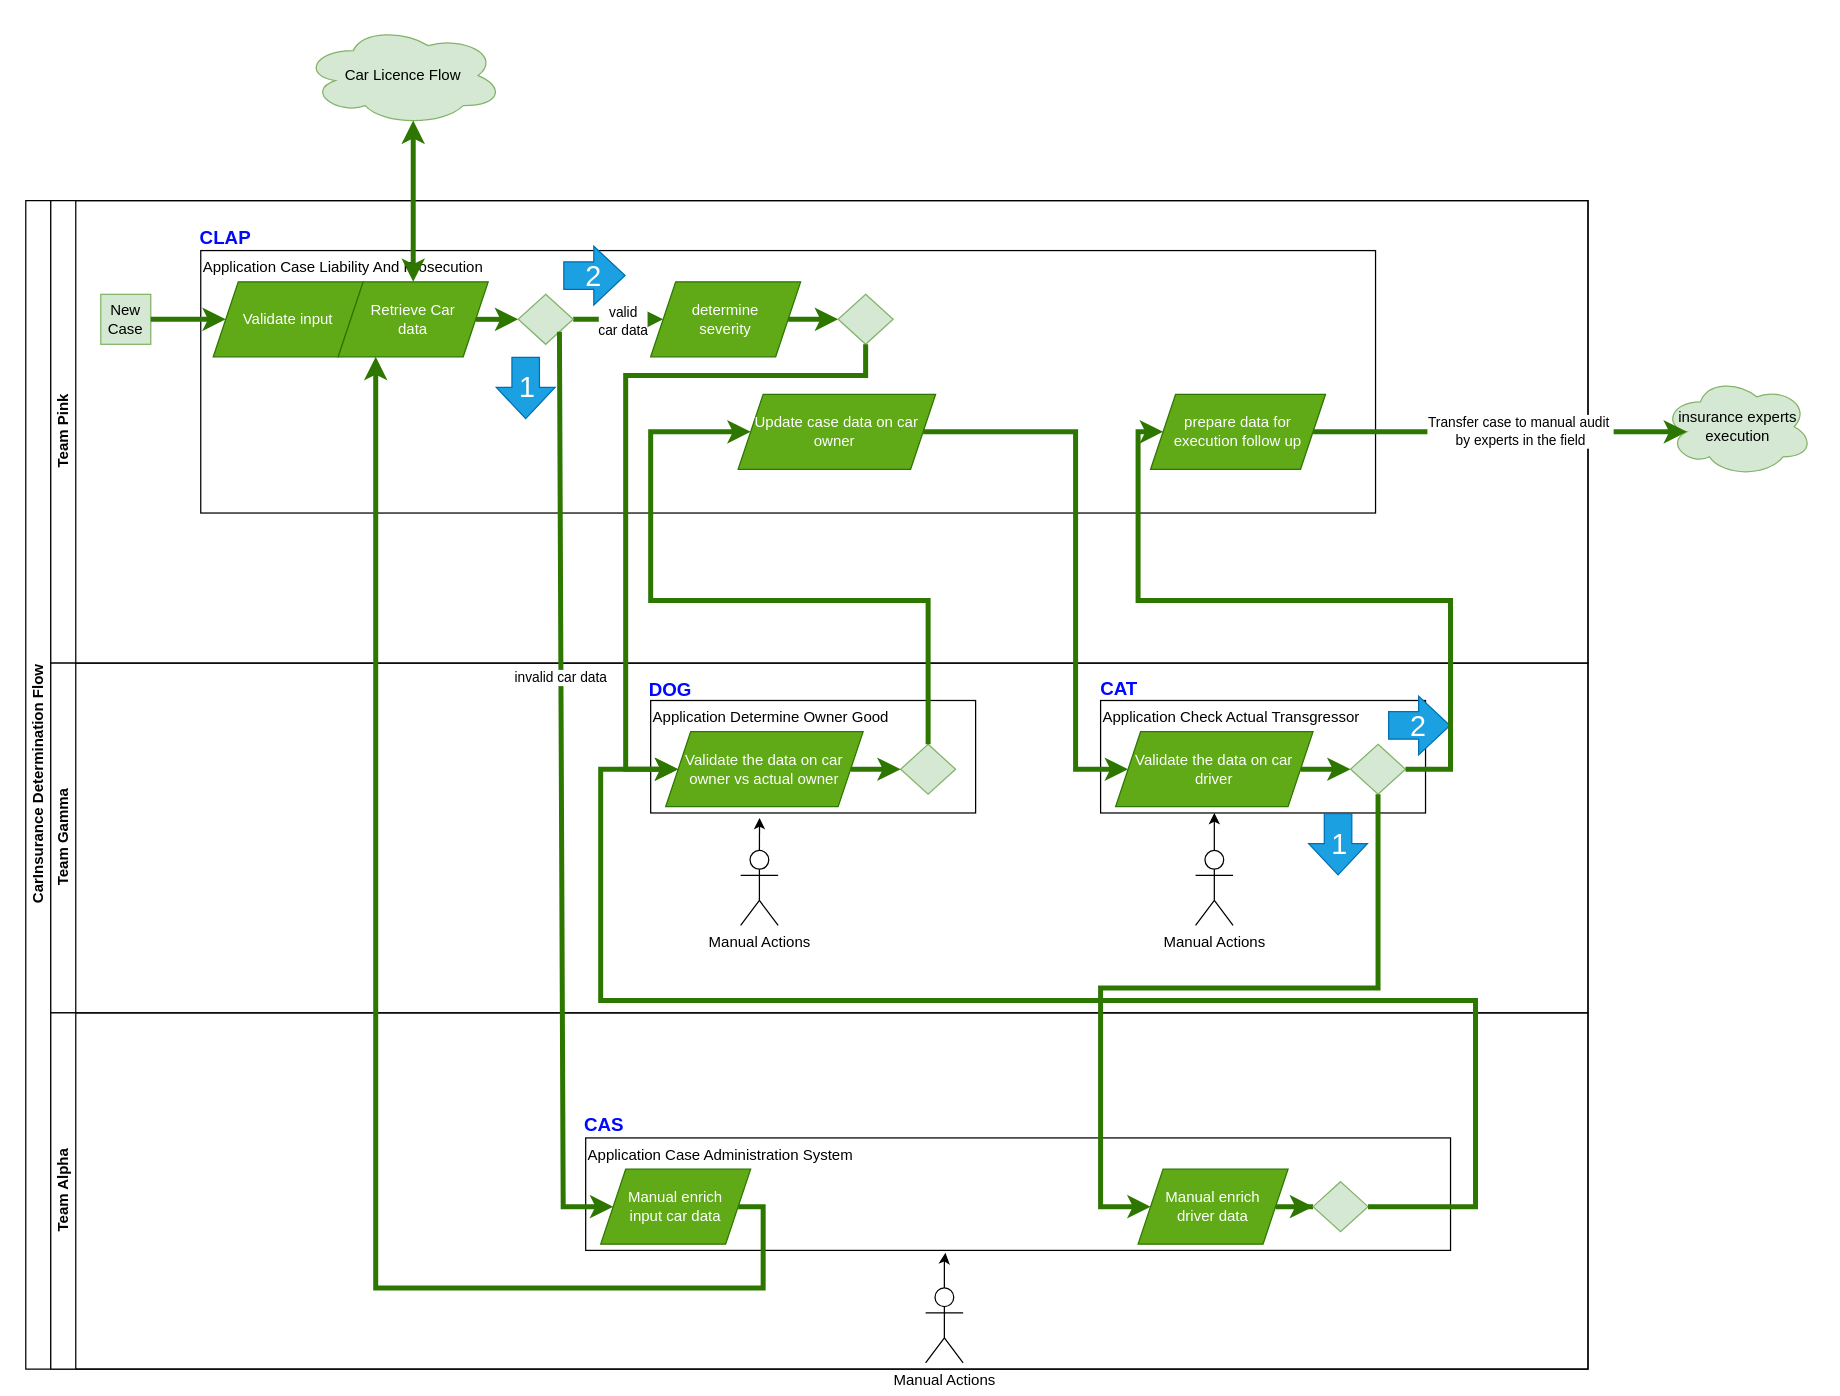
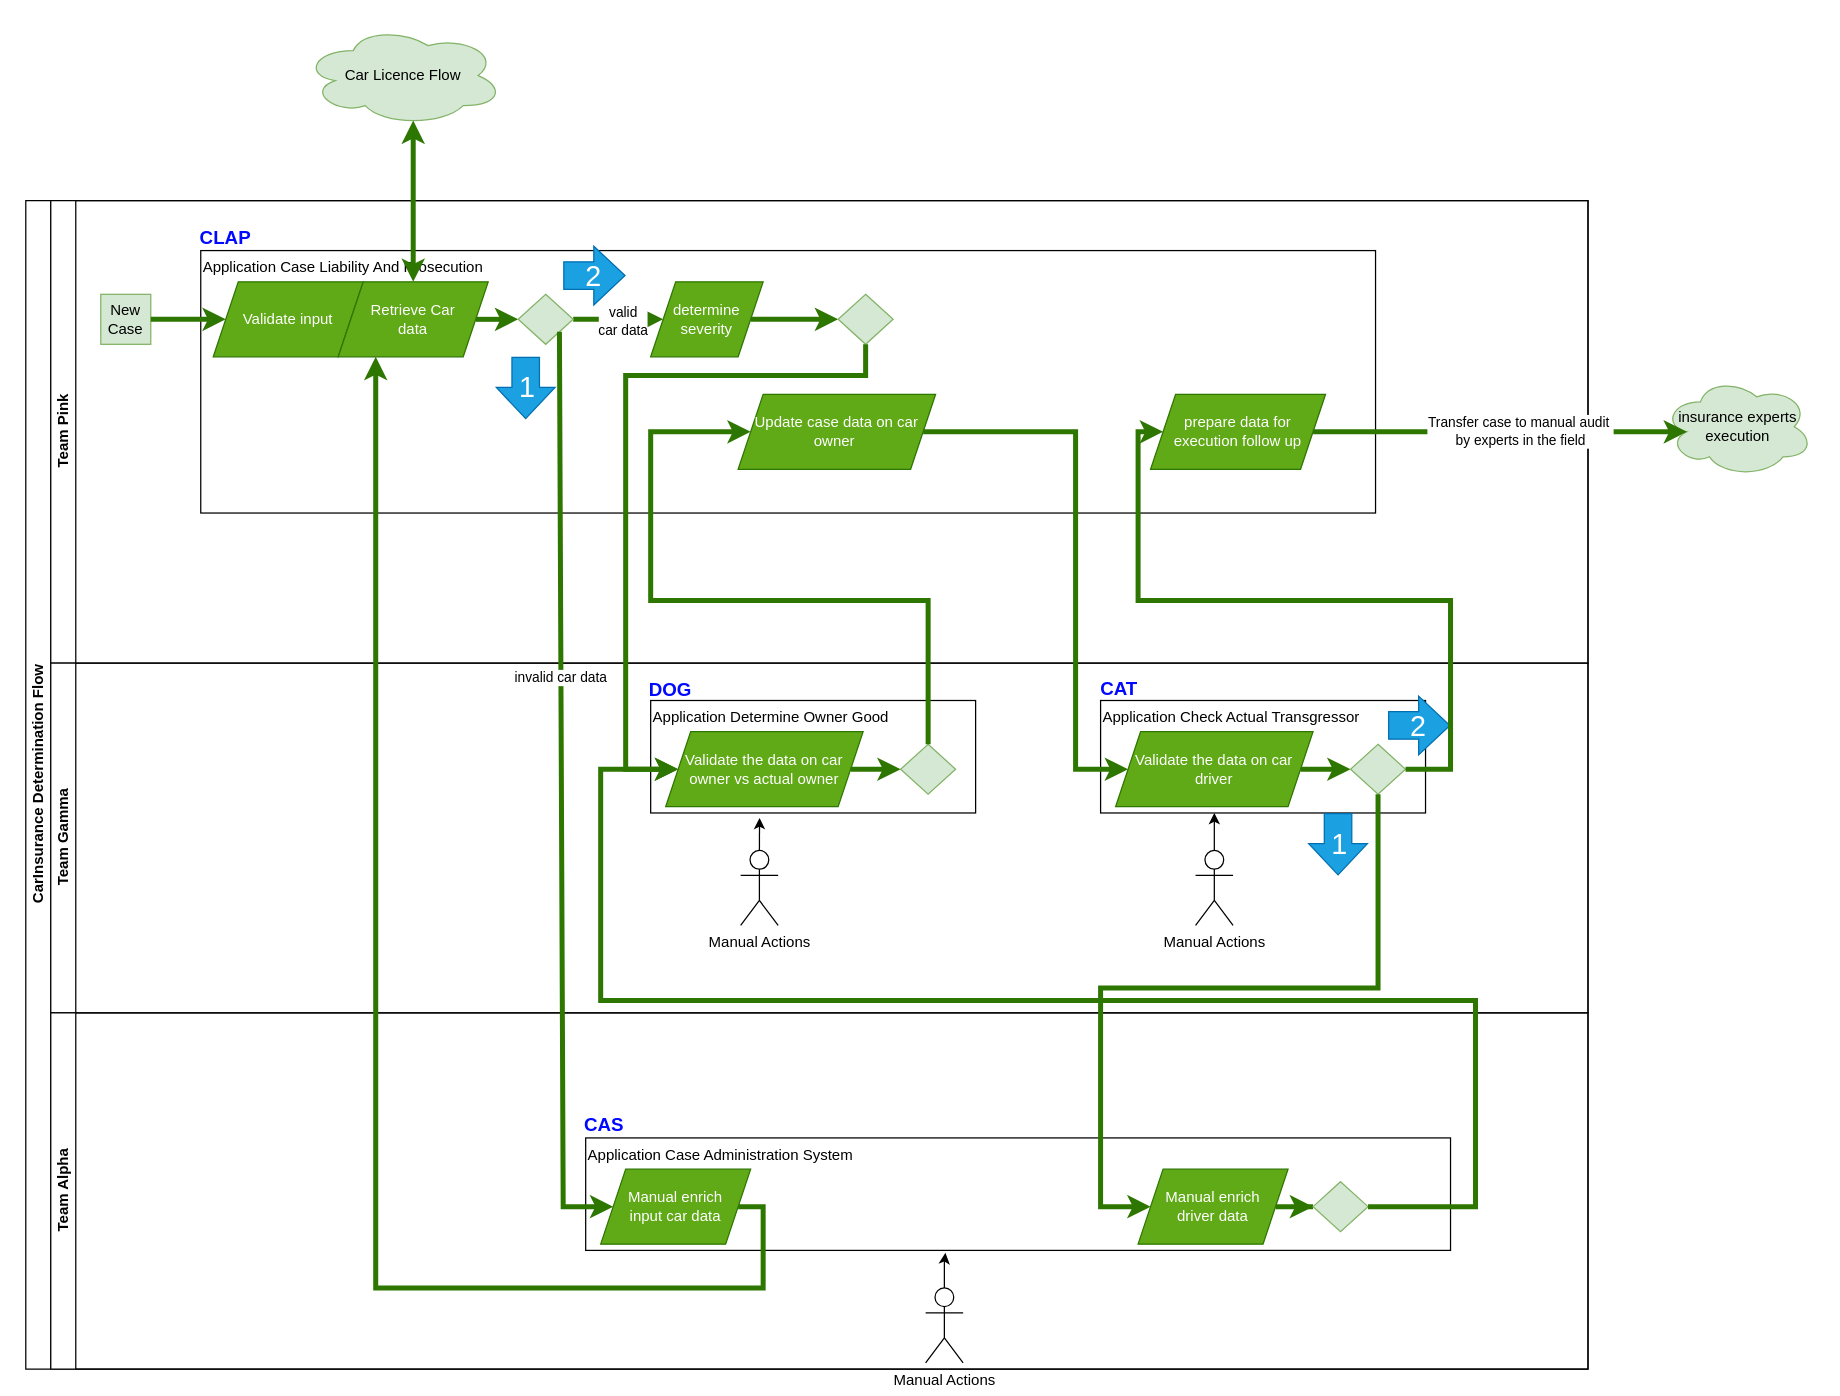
(726, 319) -> (707, 319)
